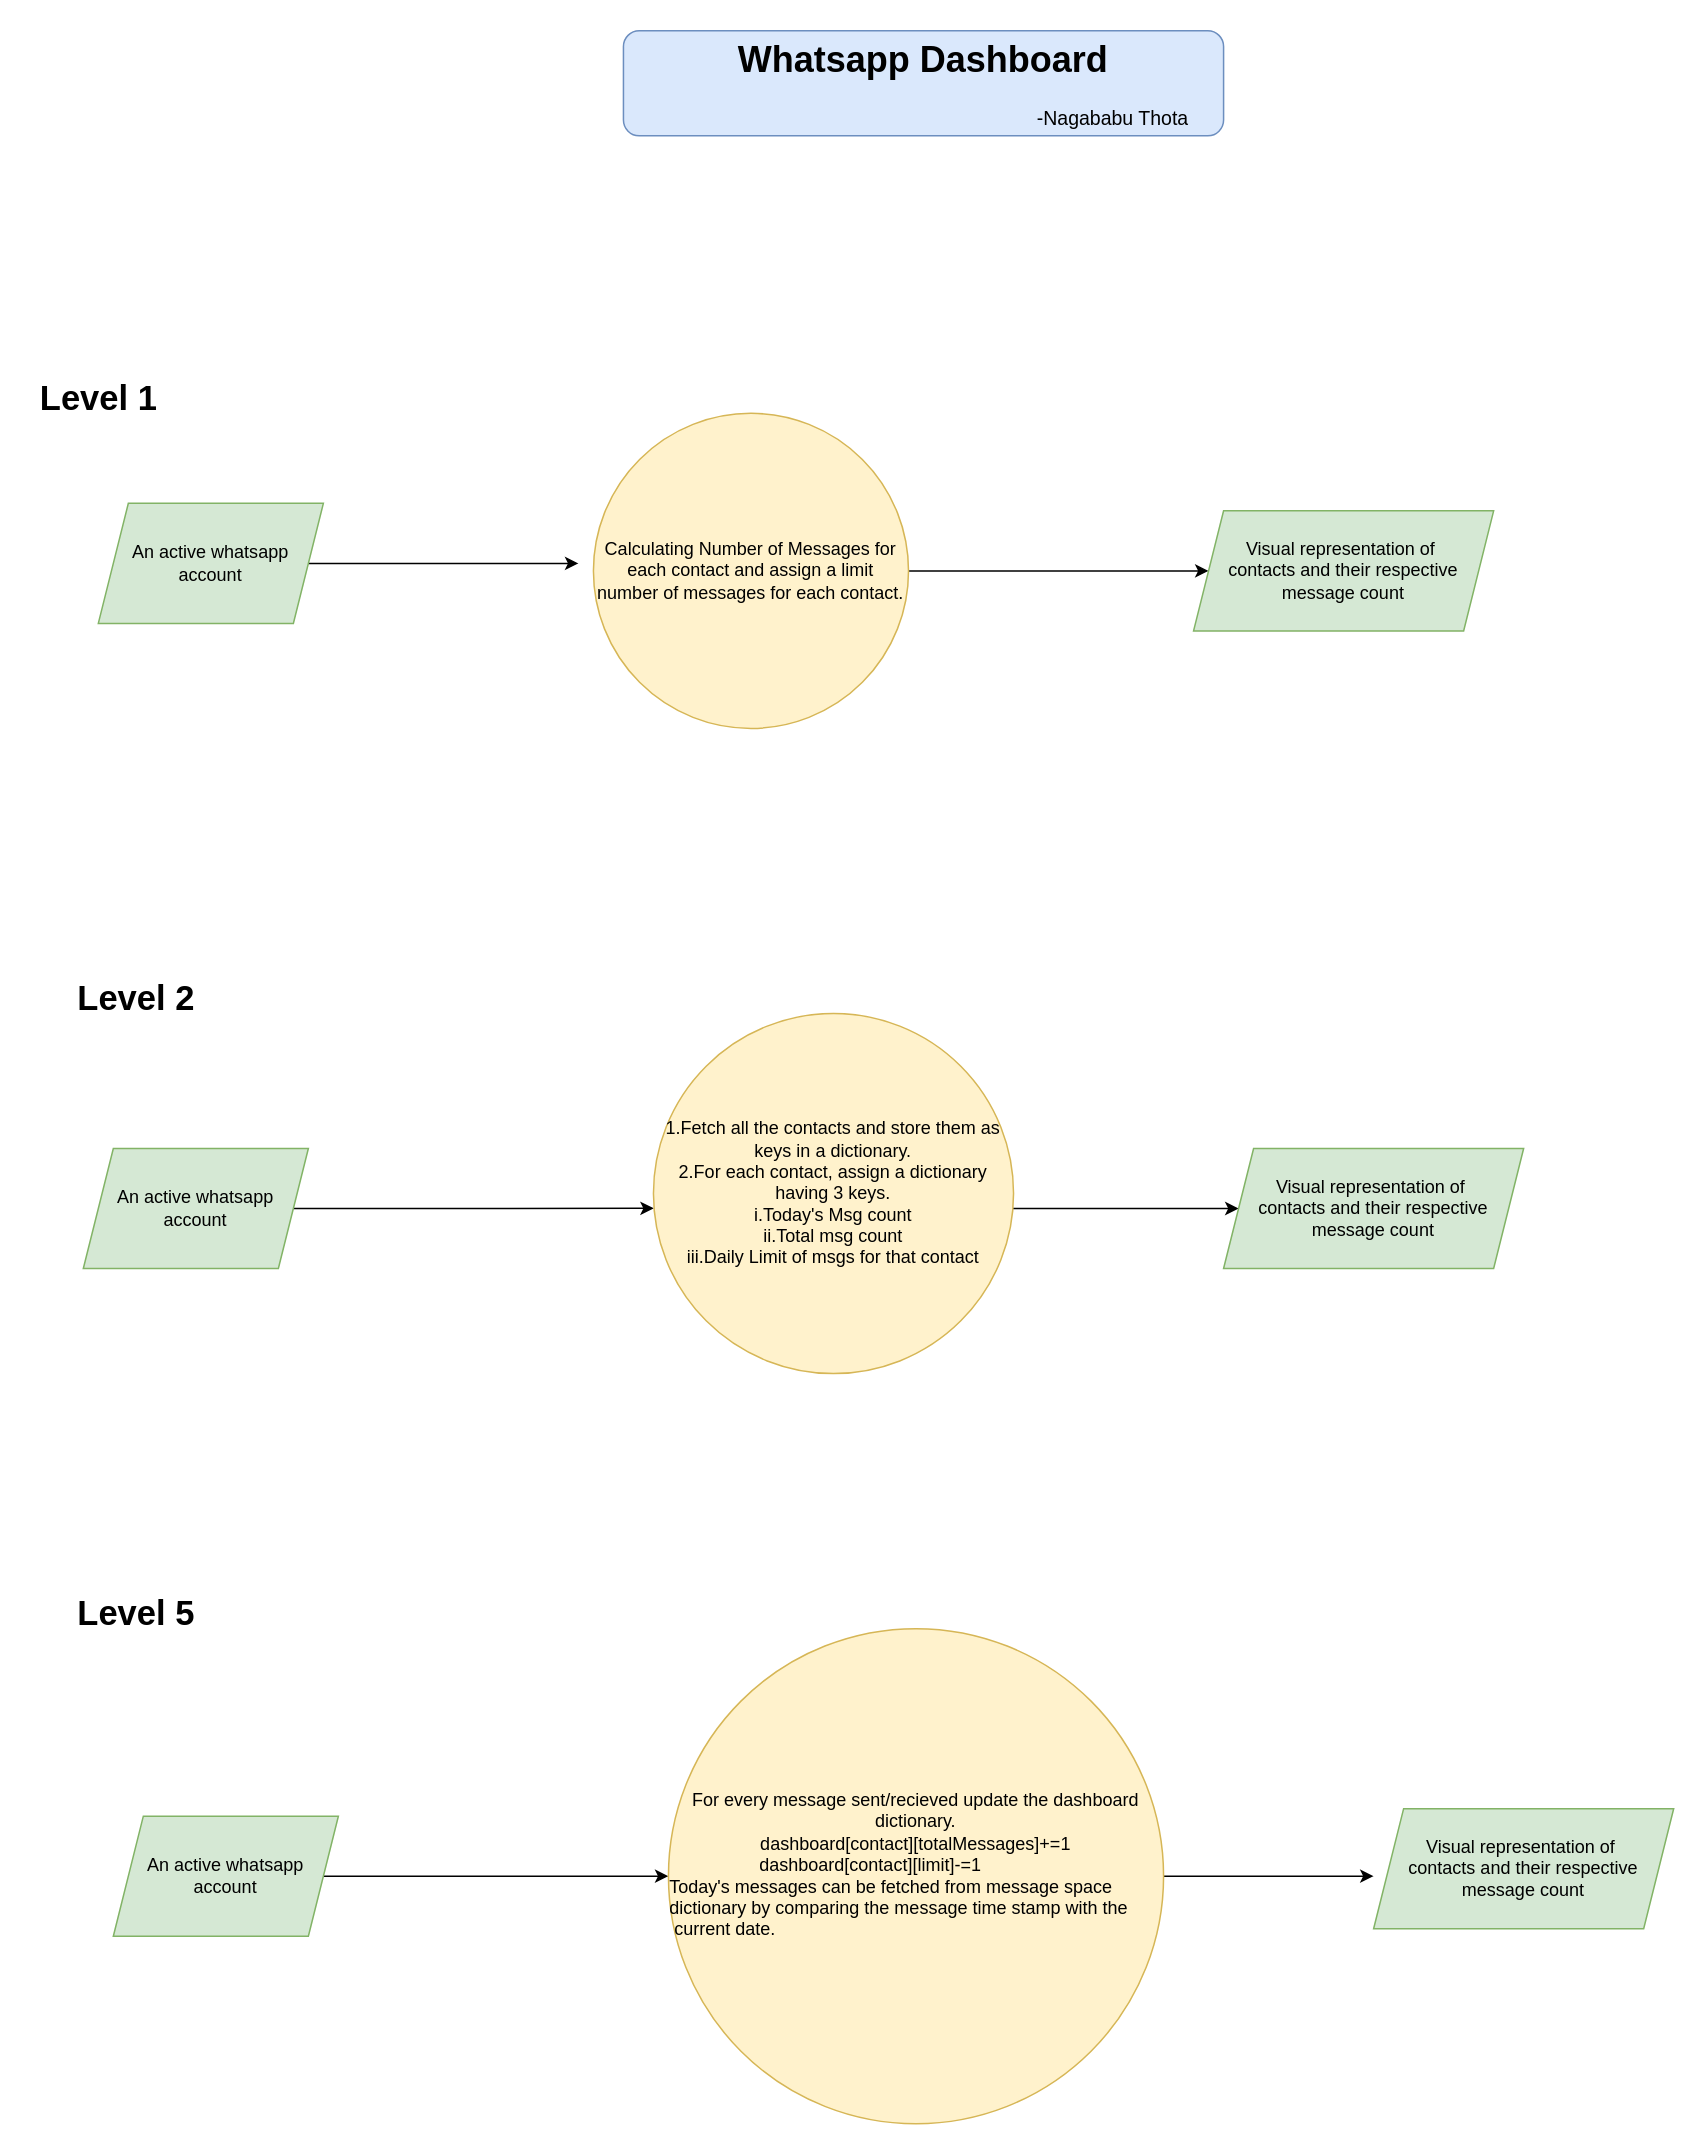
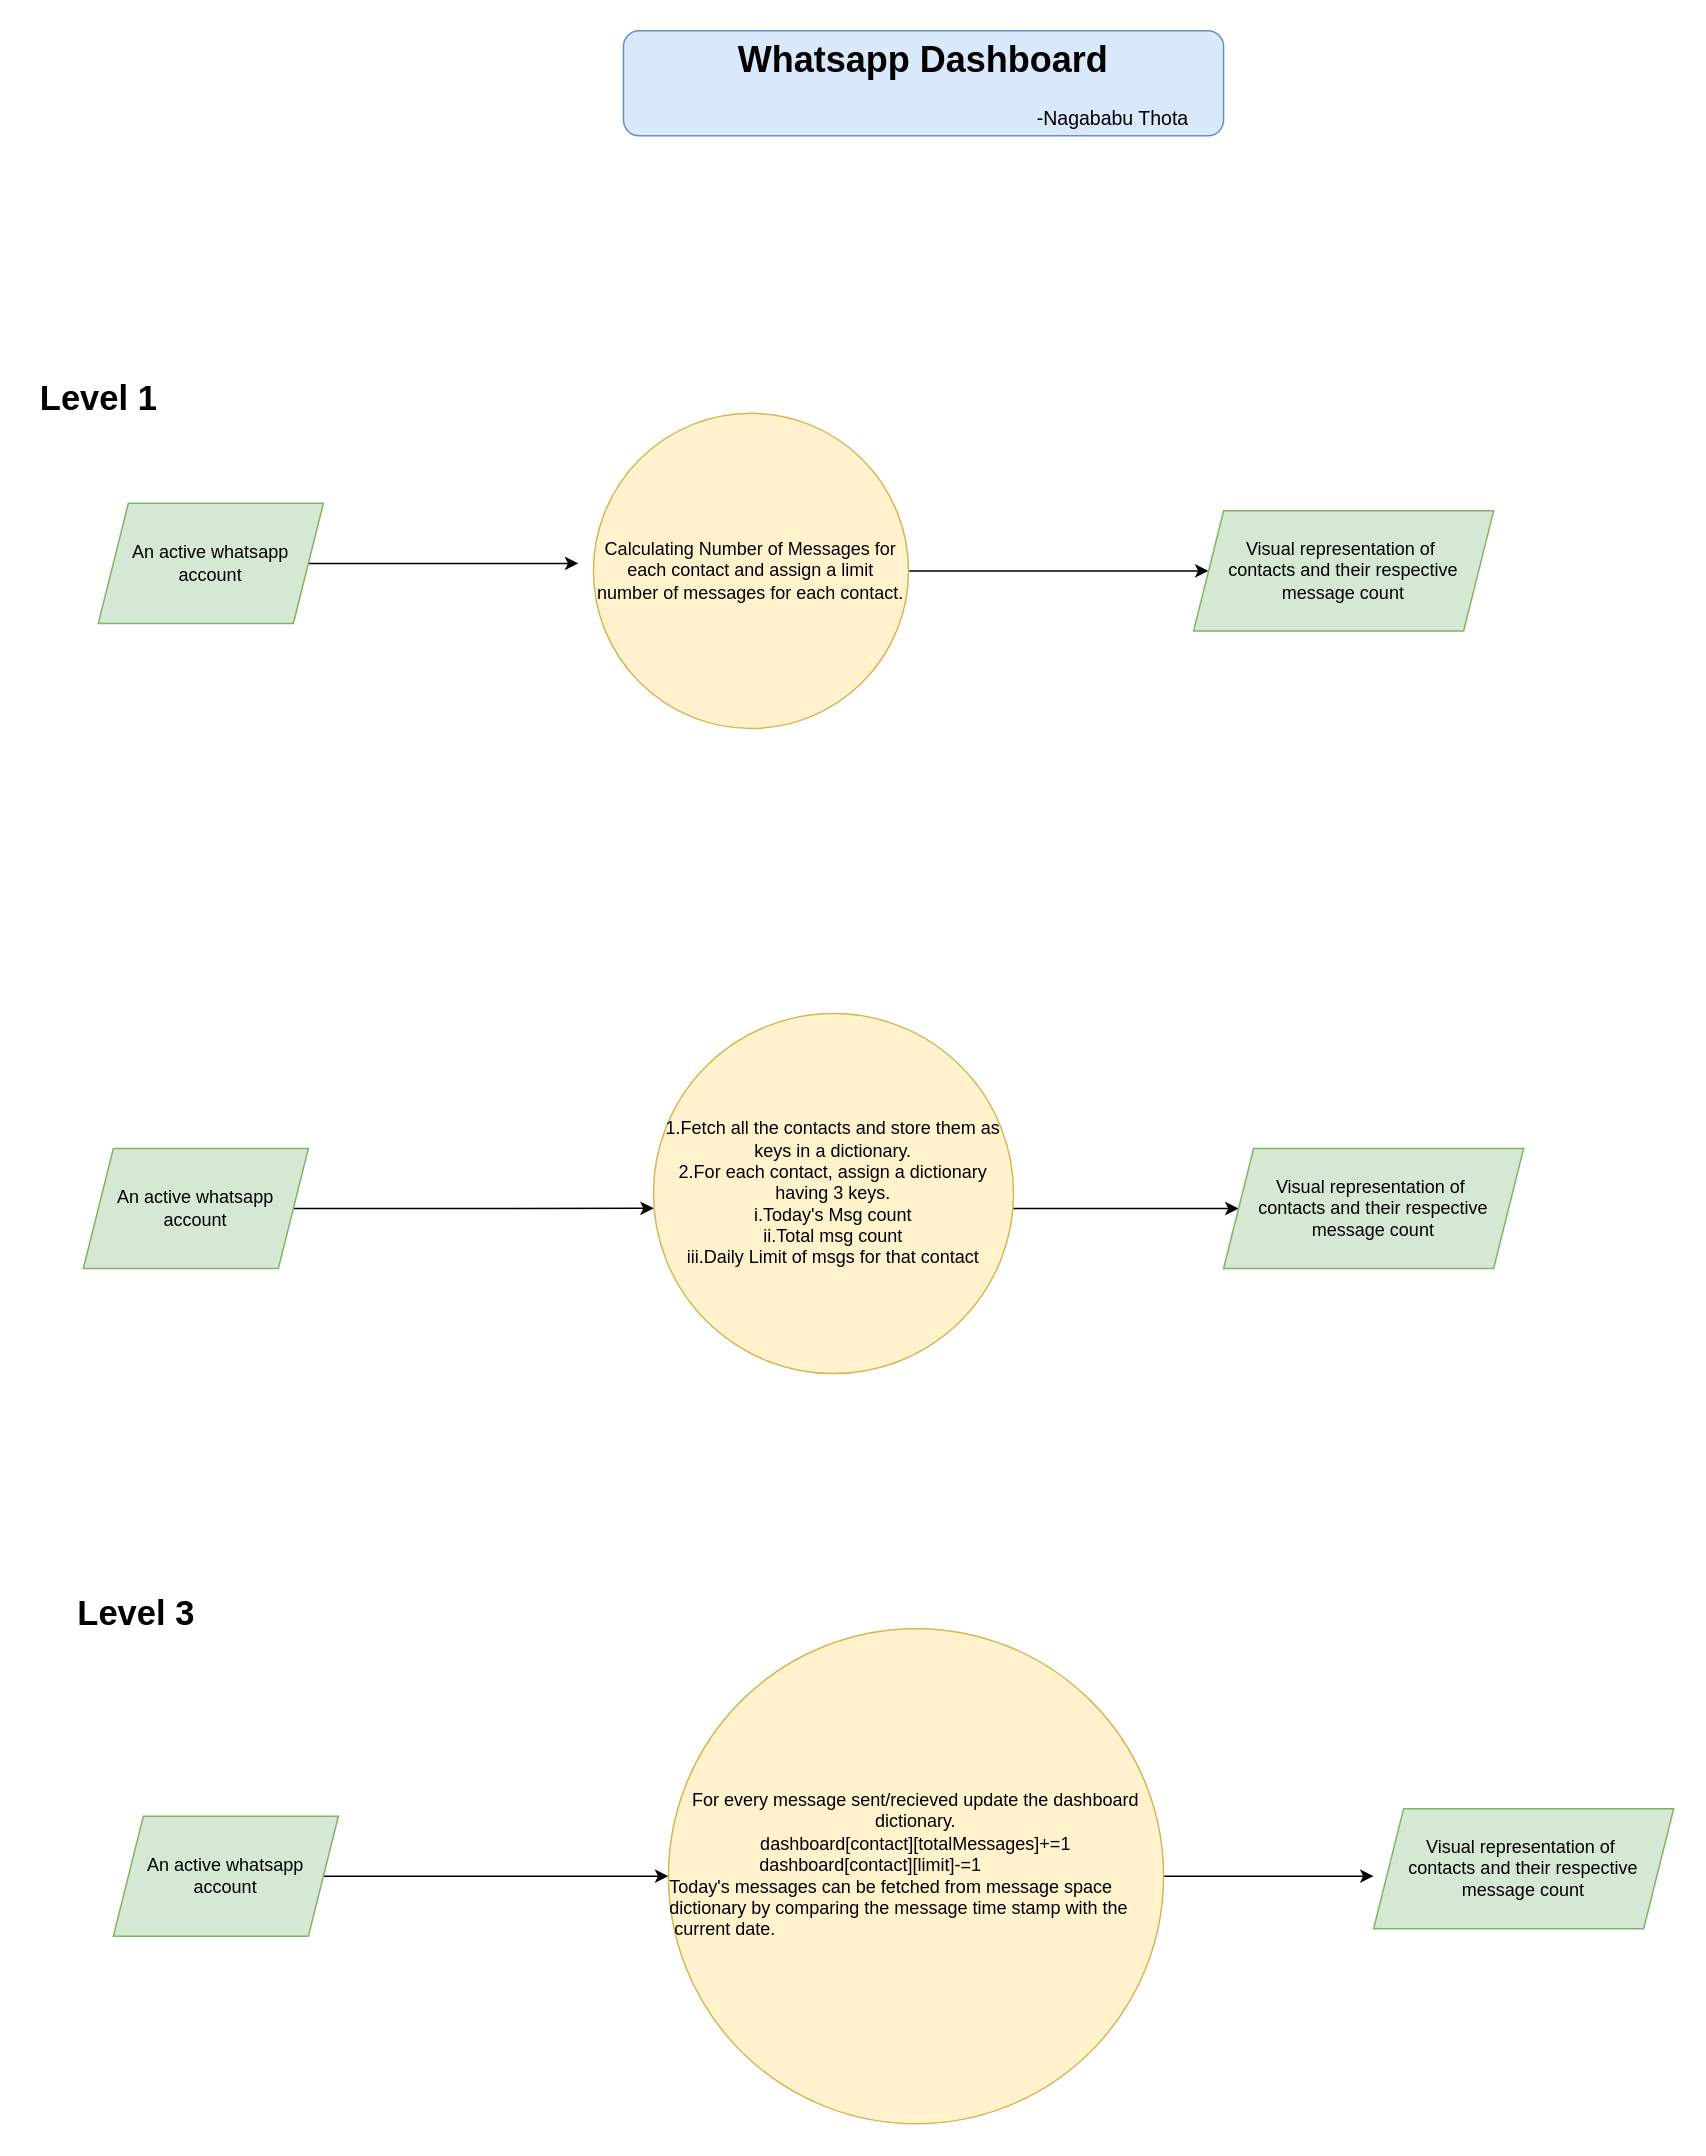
(136, 998) -> none
(137, 1613) -> (137, 1613)
